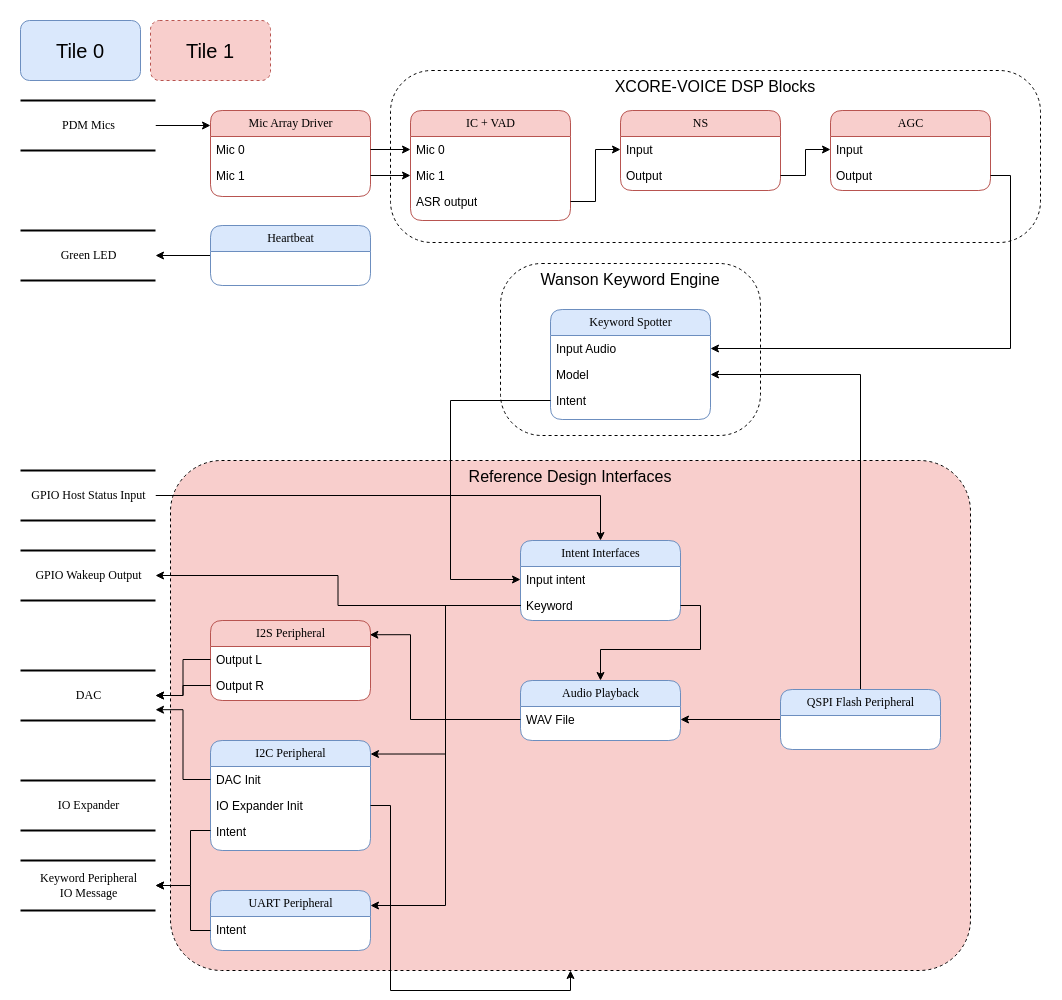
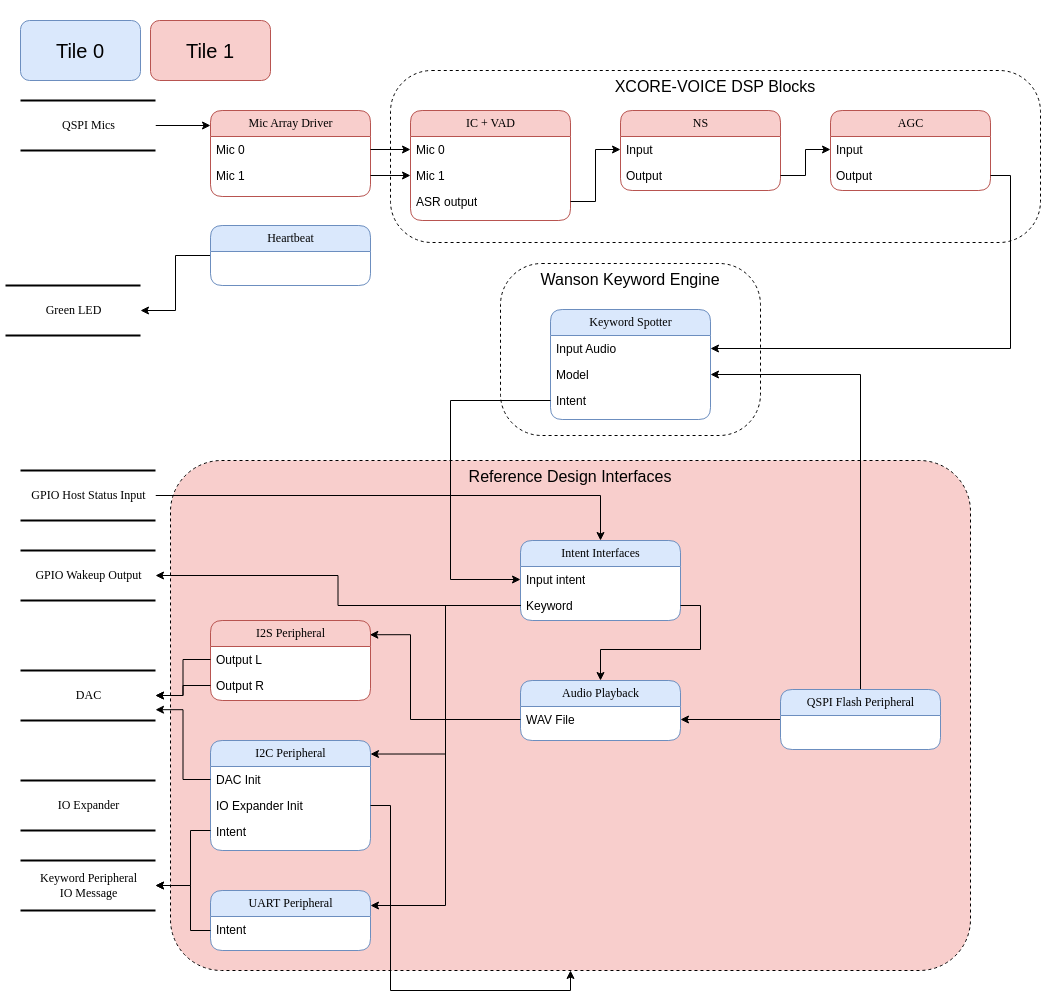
(211, 51) -> (211, 51)
(89, 126) -> (89, 126)
(88, 256) -> (73, 311)
